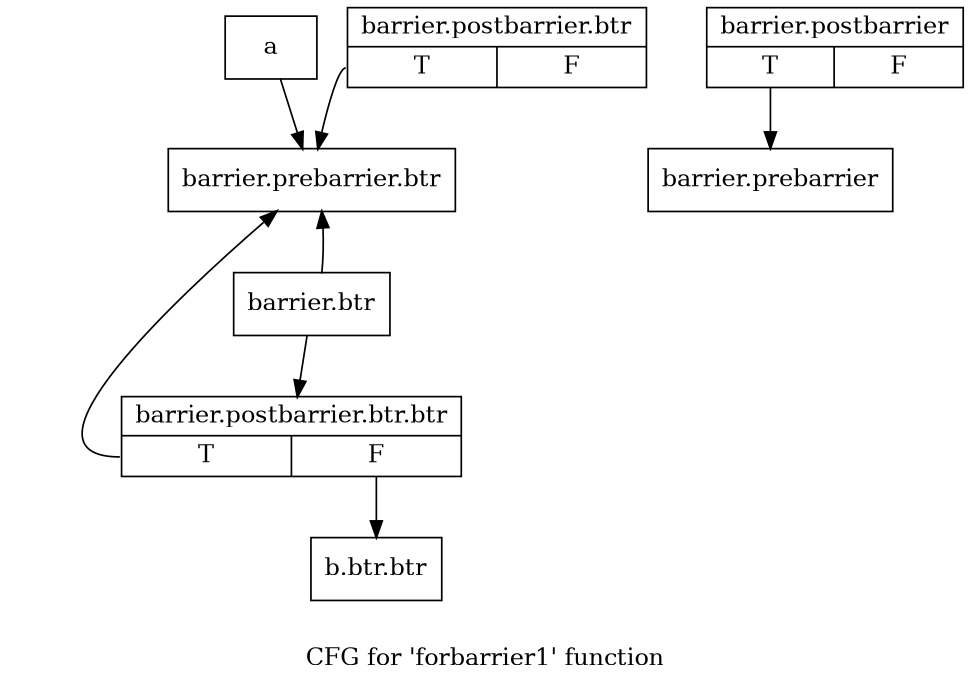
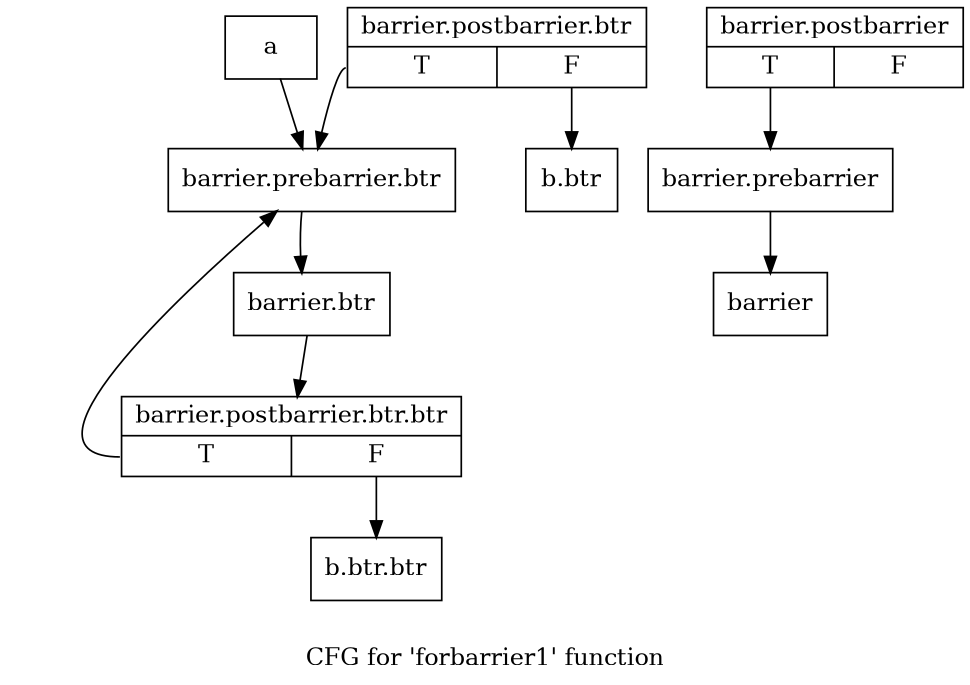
none -> (572, 180)
(323, 251) -> (300, 234)
none -> (770, 304)
